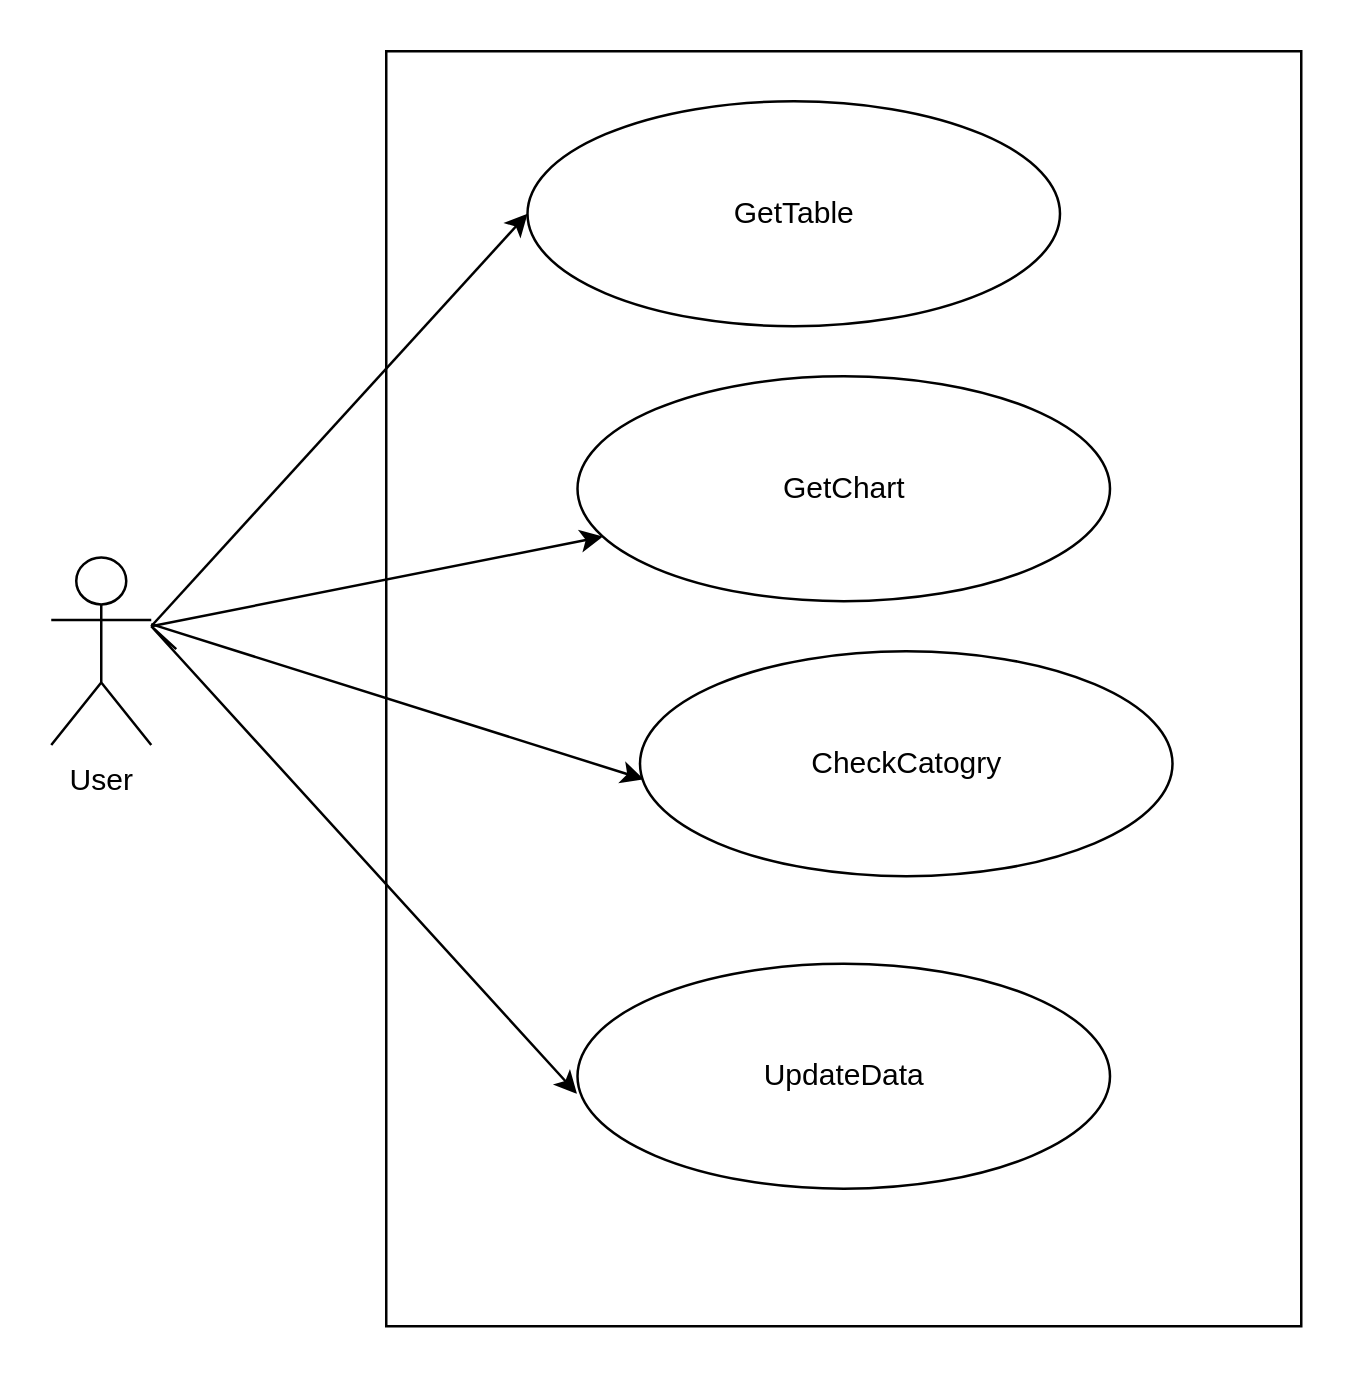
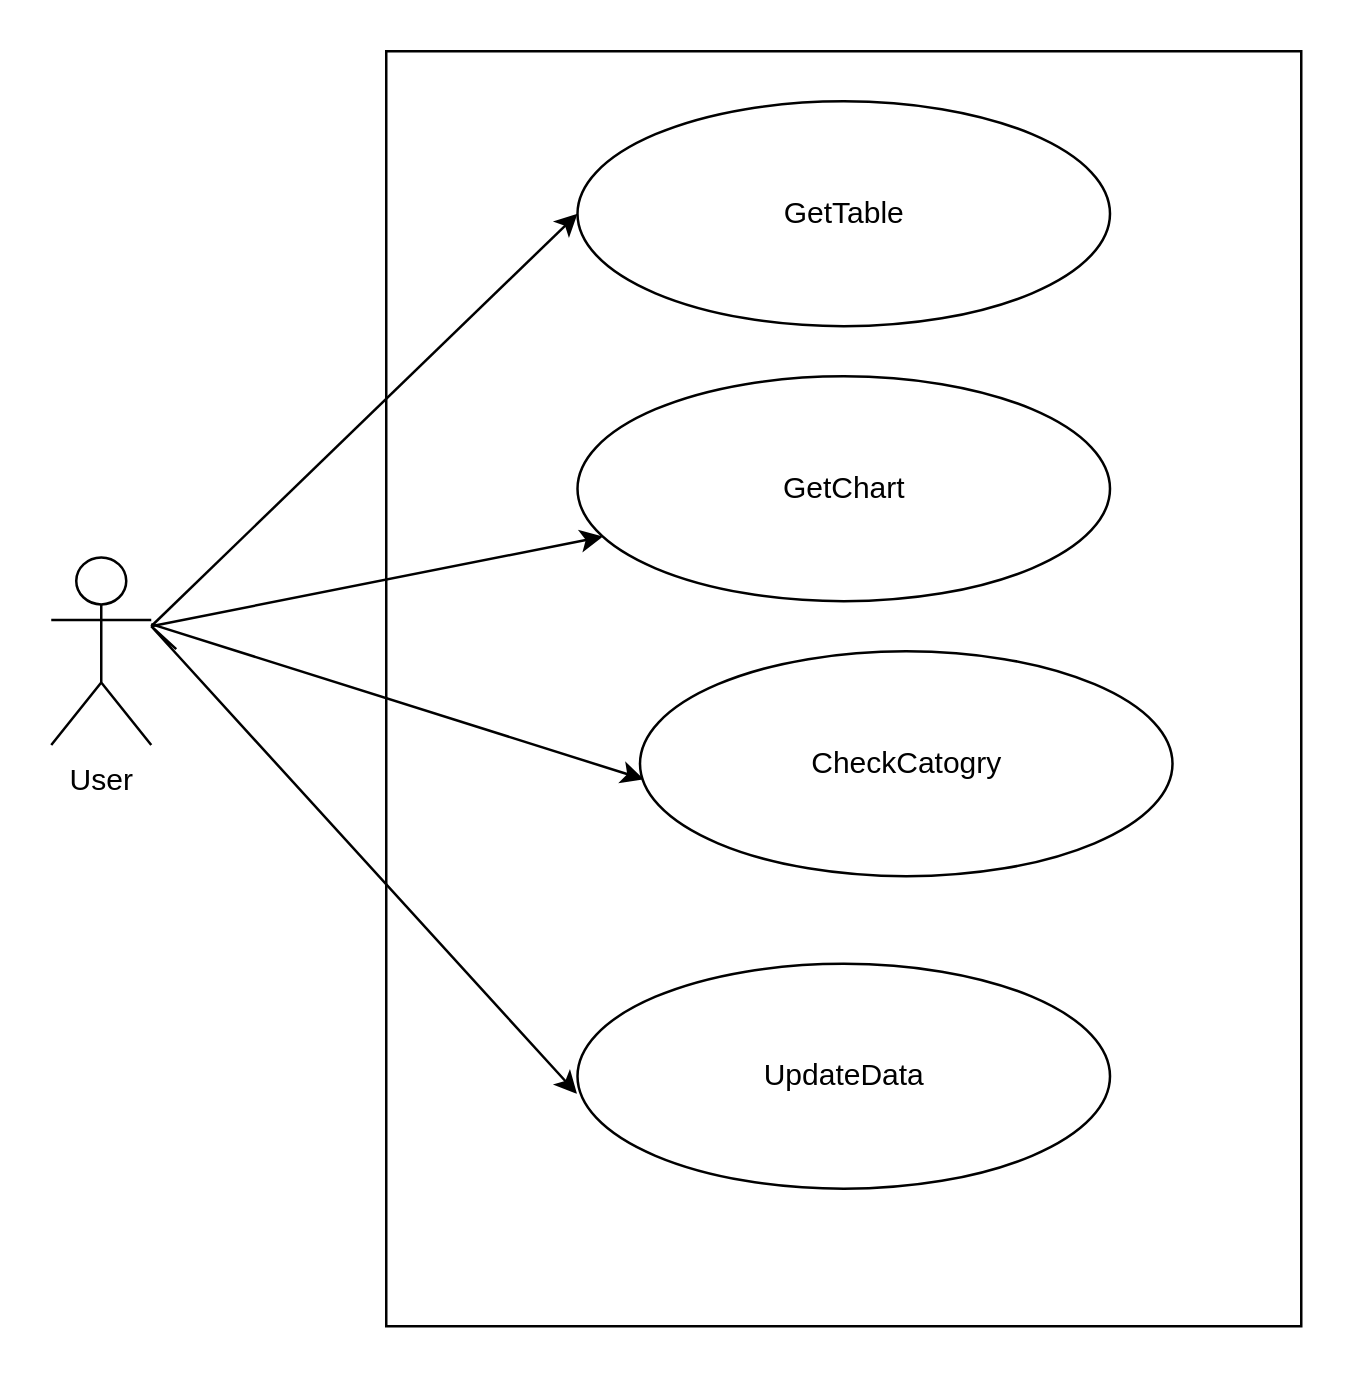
(794, 214) -> (844, 214)
